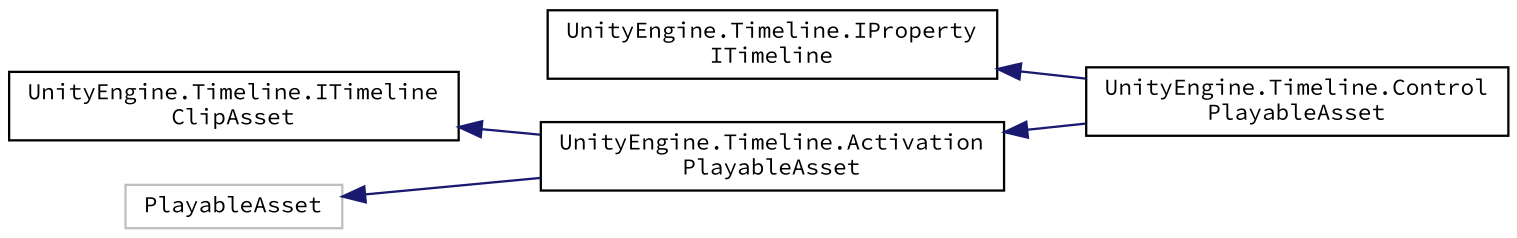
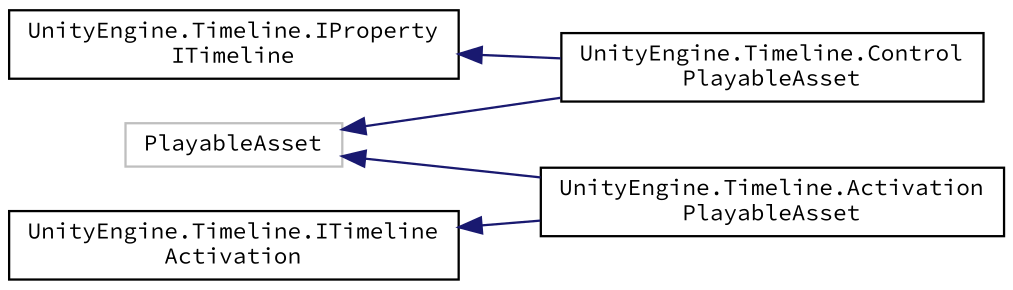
(234, 106) -> (234, 245)
(1056, 127) -> (463, 112)
